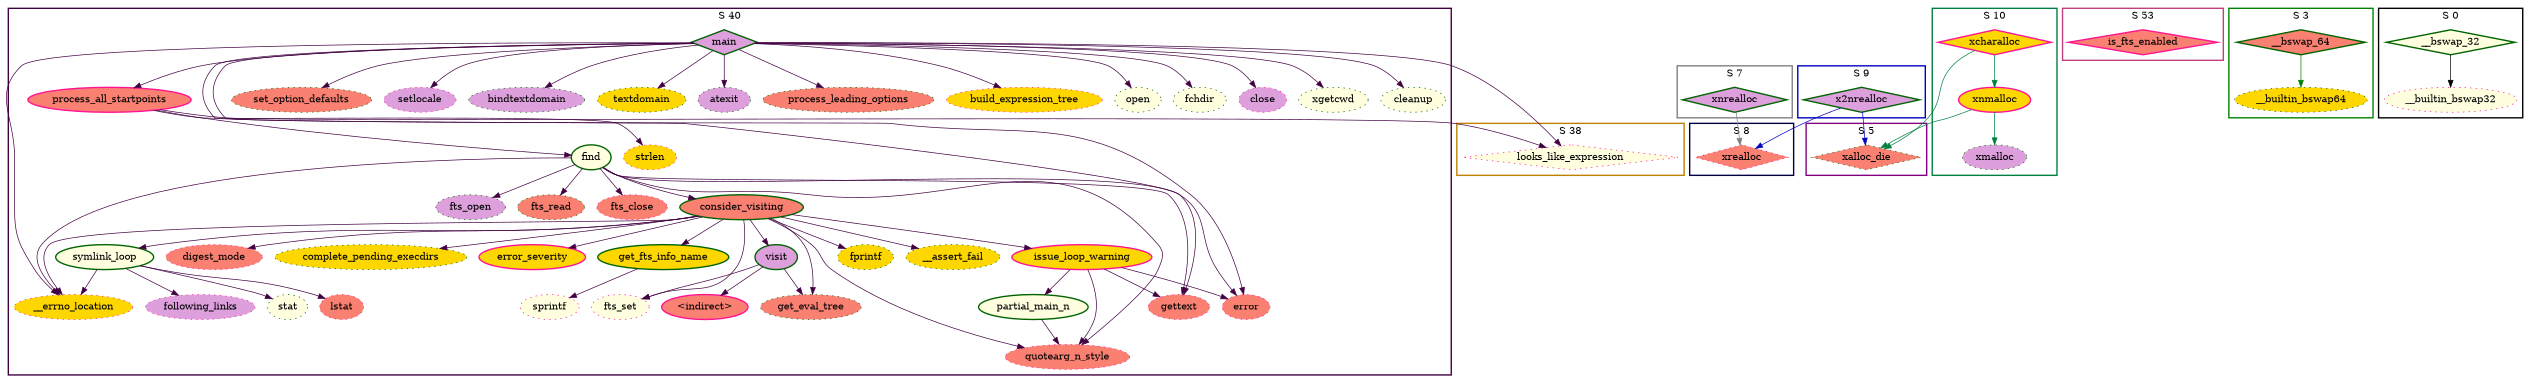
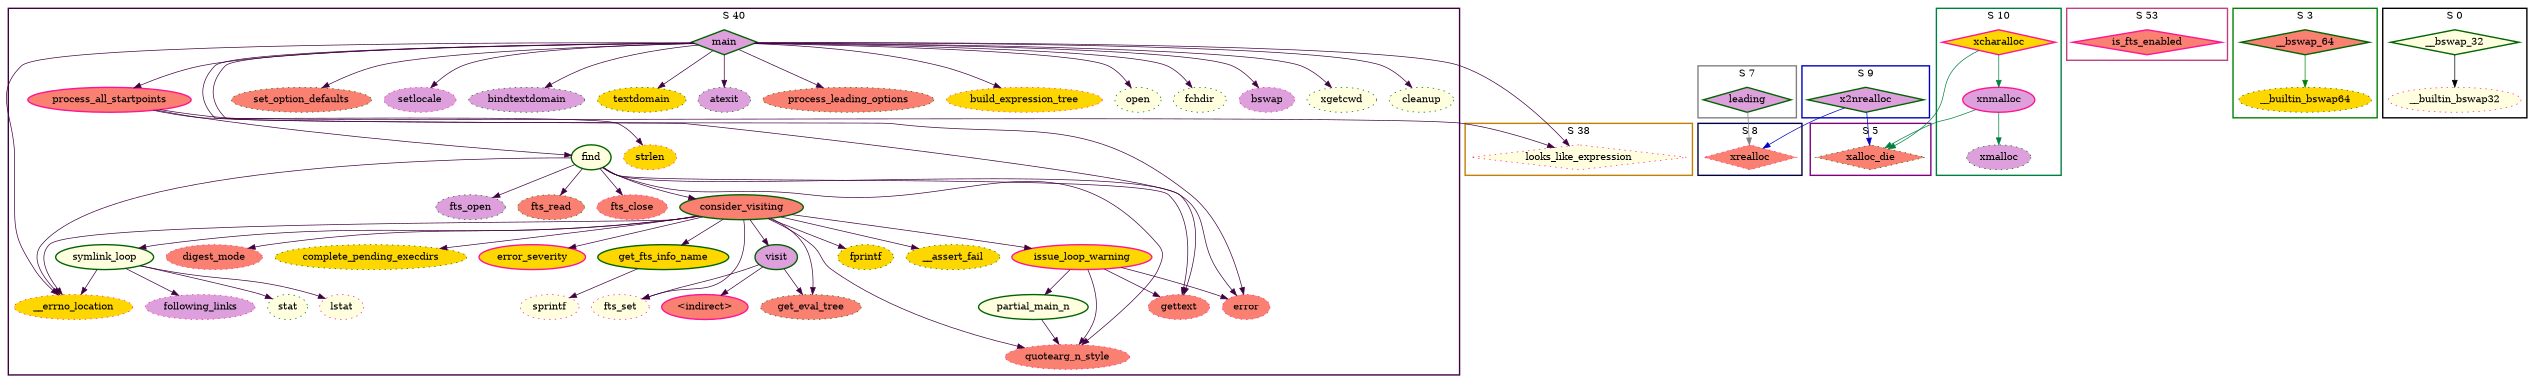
(1263, 100) -> (1267, 100)
(1735, 100) -> (1747, 100)
(1995, 100) -> (1999, 100)
(342, 307) -> (342, 307)
